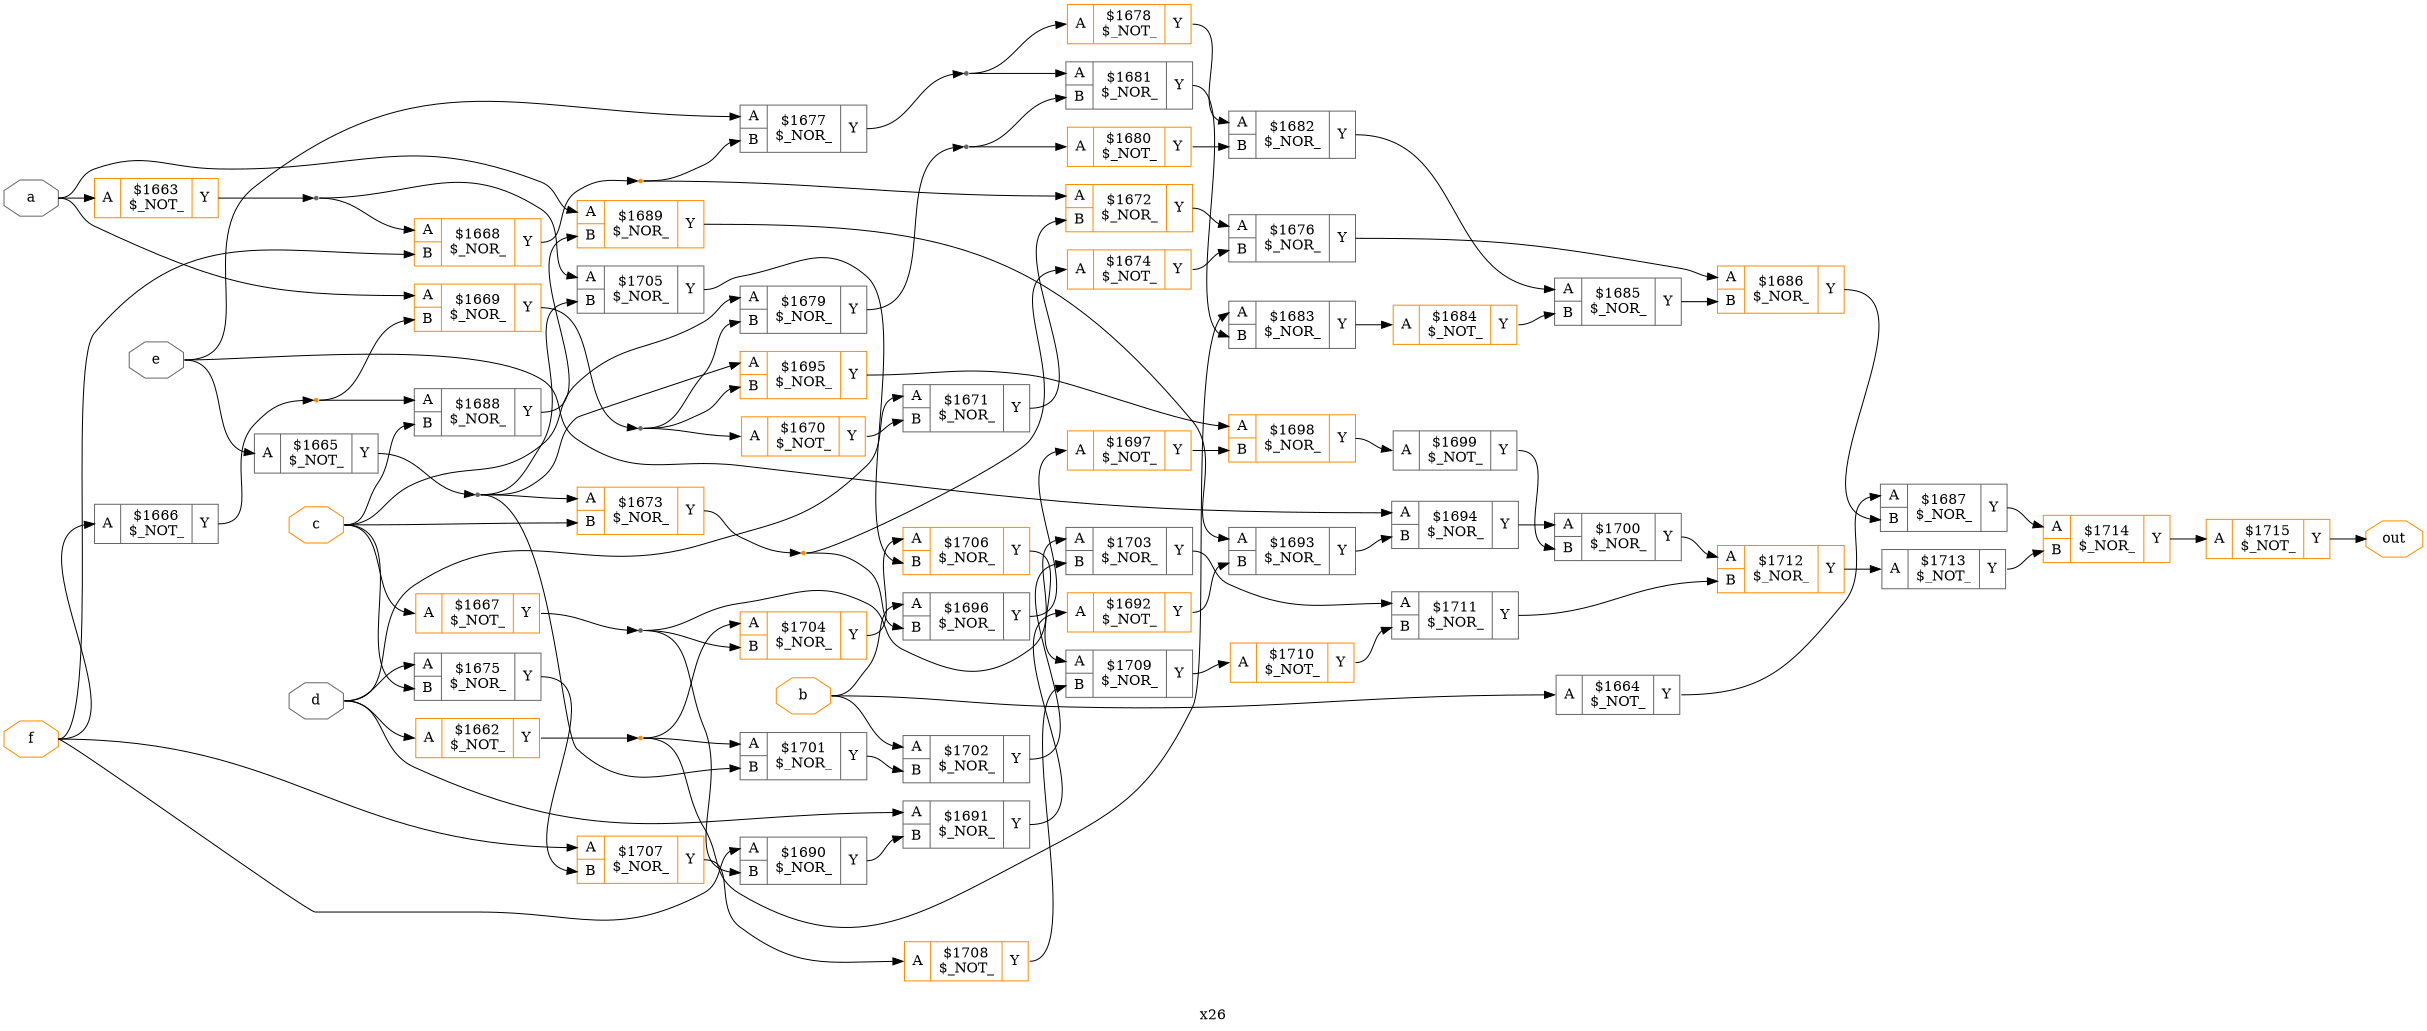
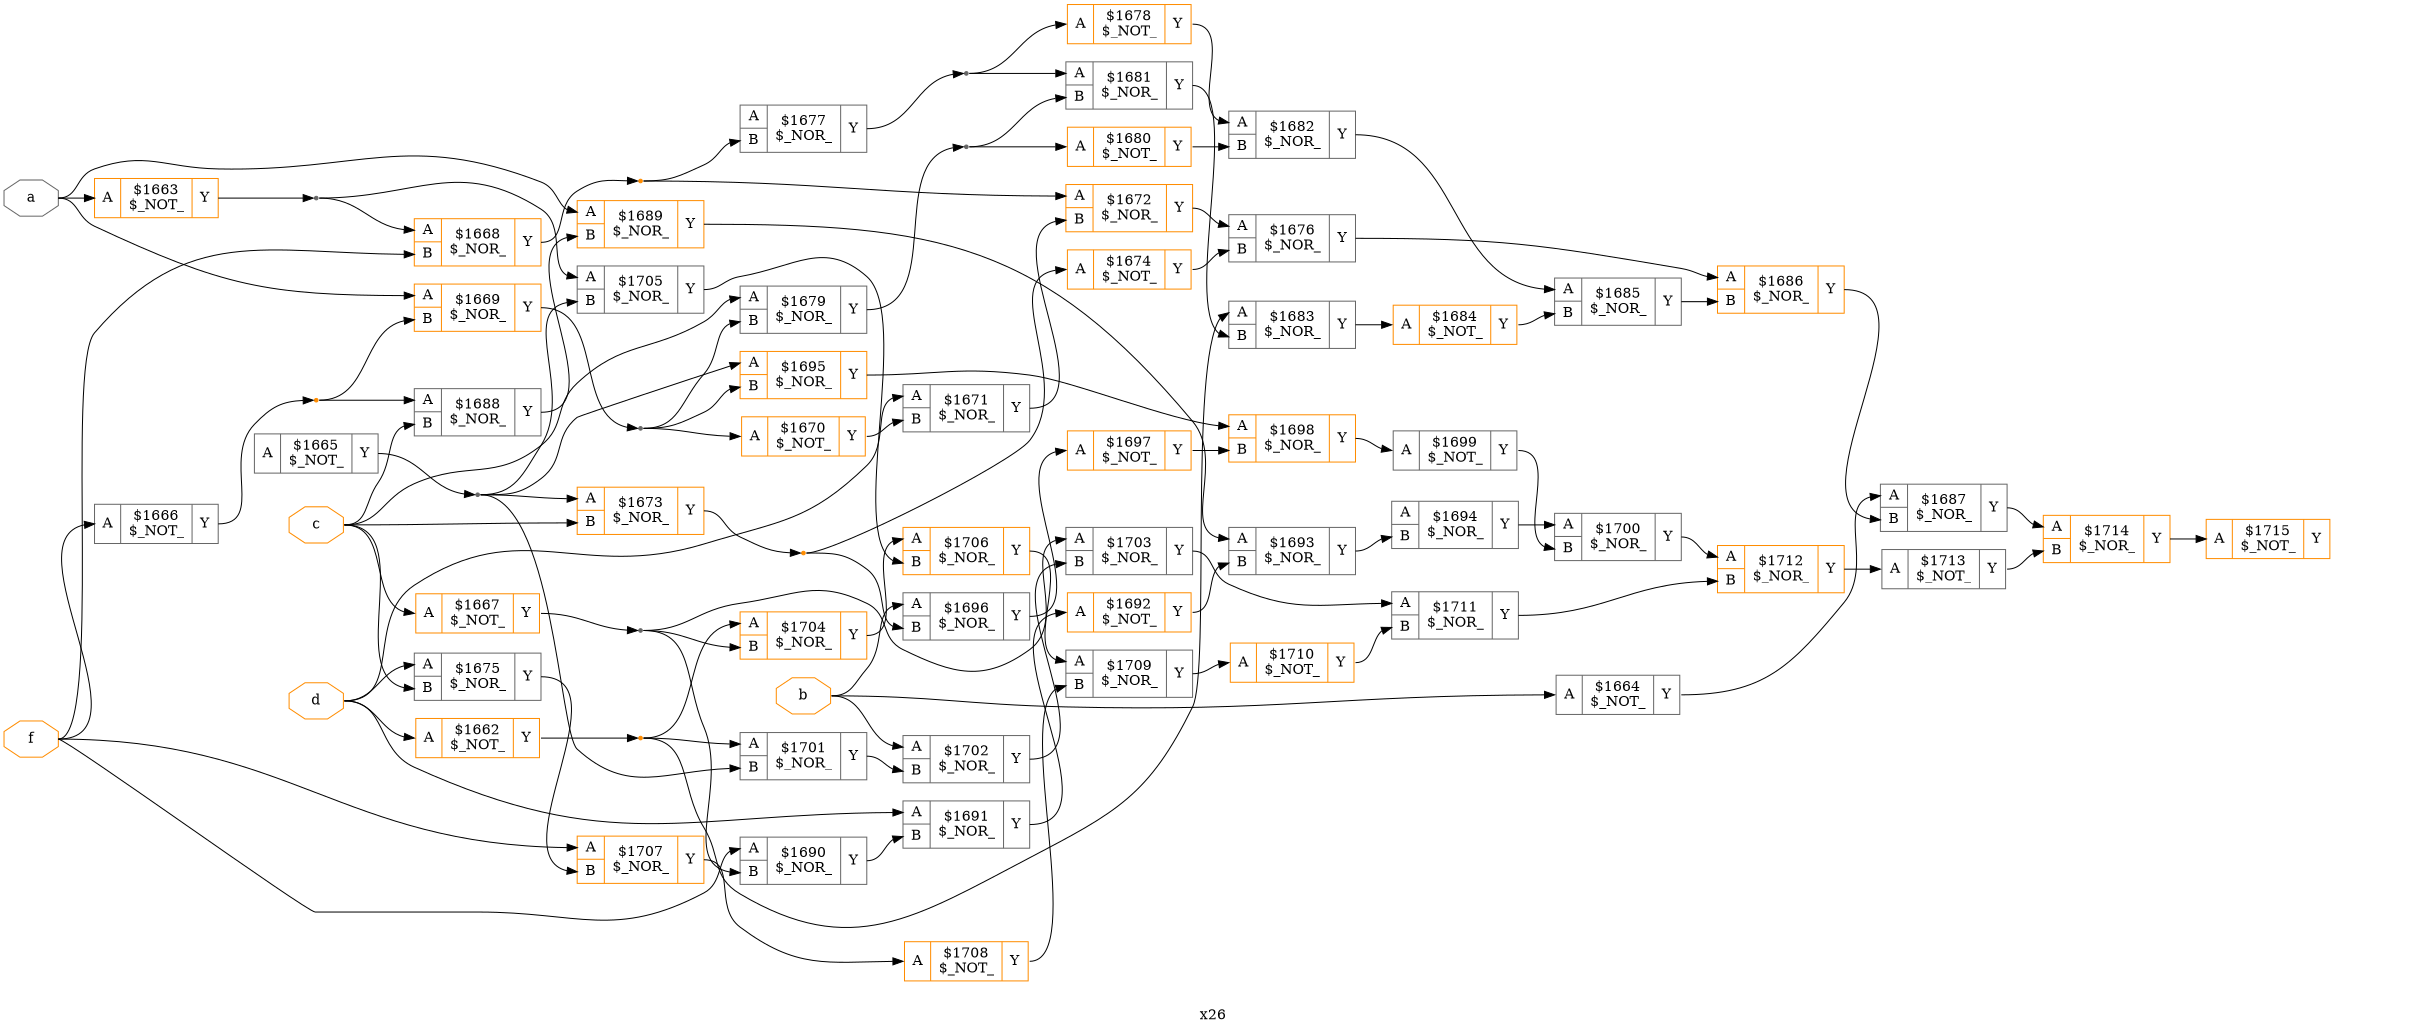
(156, 360) -> none
(2394, 539) -> none
(316, 701) -> (316, 701)
